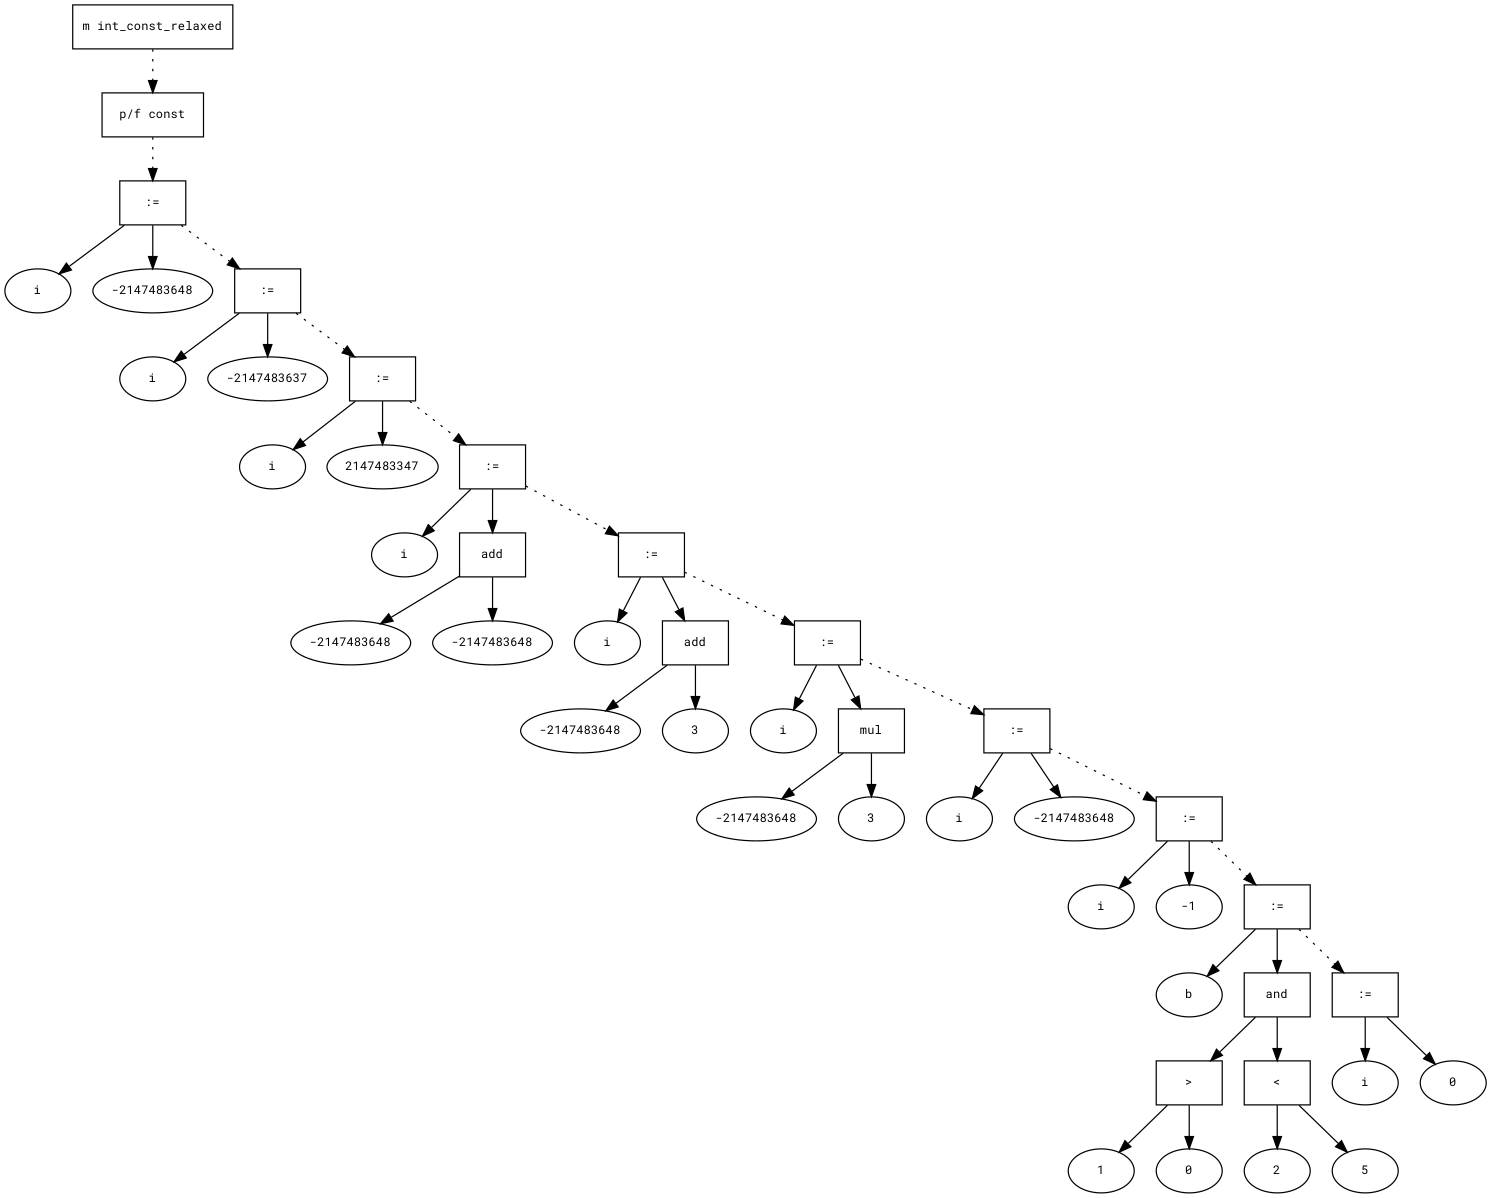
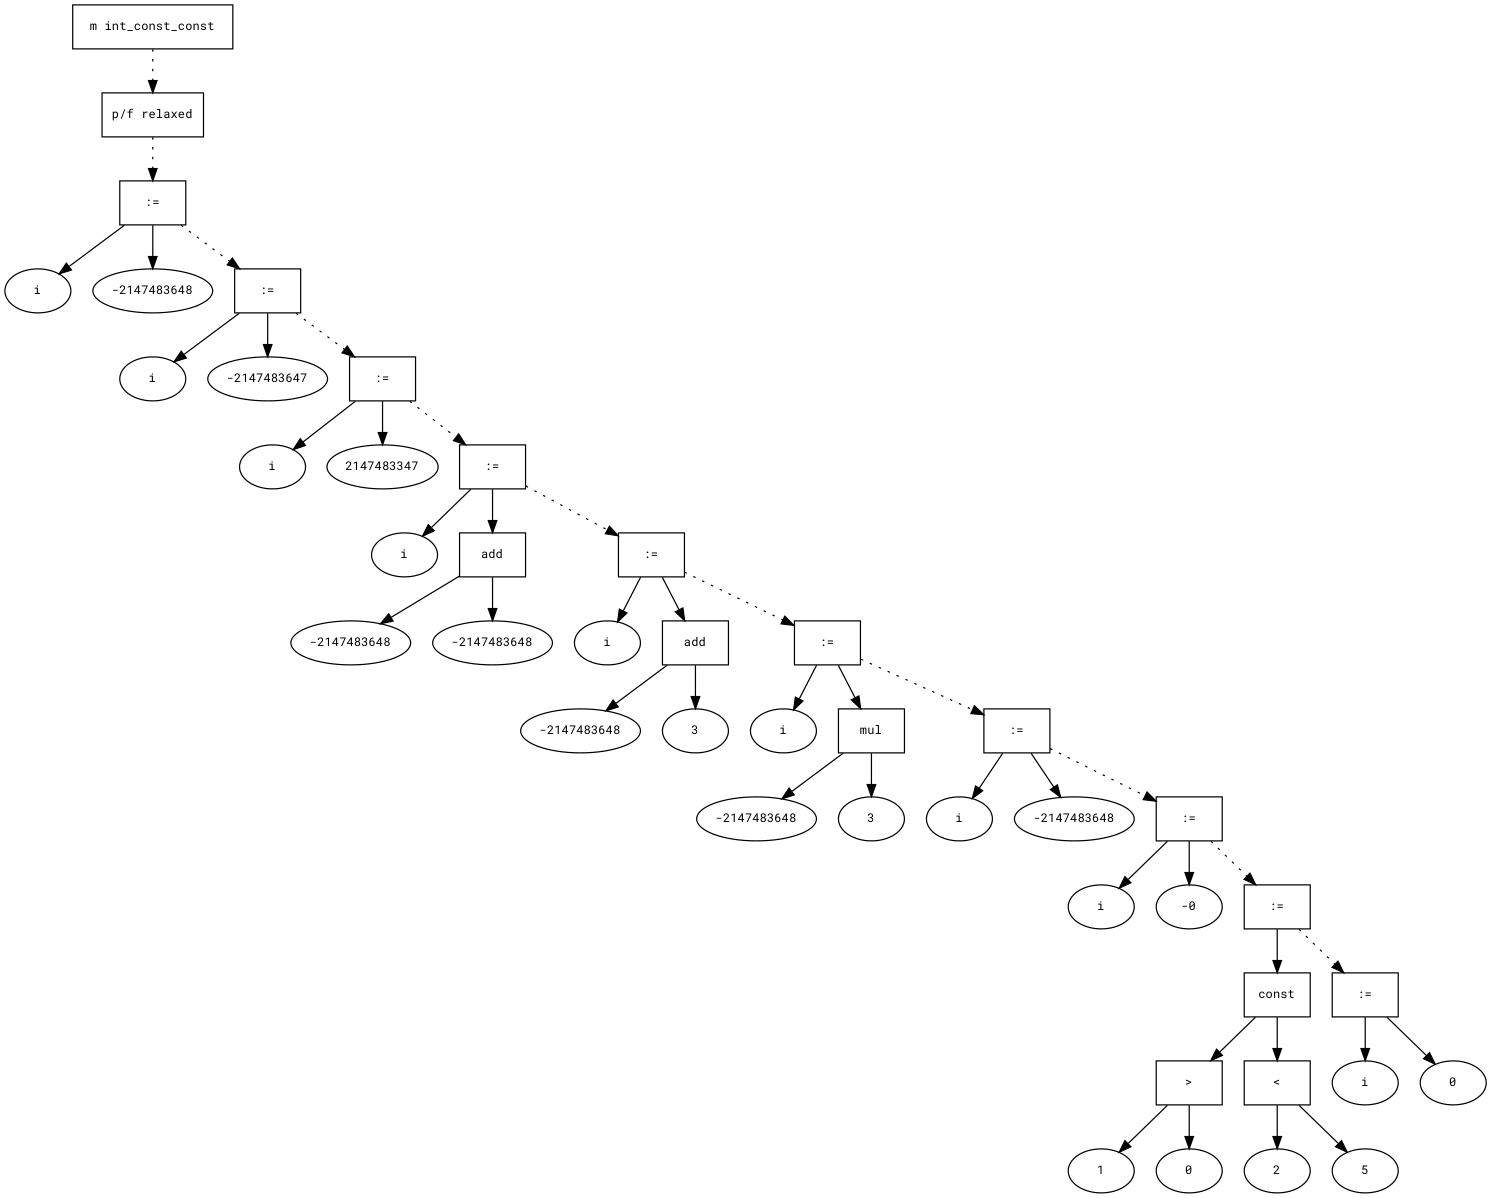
(153, 27) -> (153, 27)
(153, 115) -> (153, 115)
(268, 379) -> (268, 379)
(1189, 907) -> (1189, 907)
(1189, 995) -> none
(1277, 995) -> (1277, 995)
